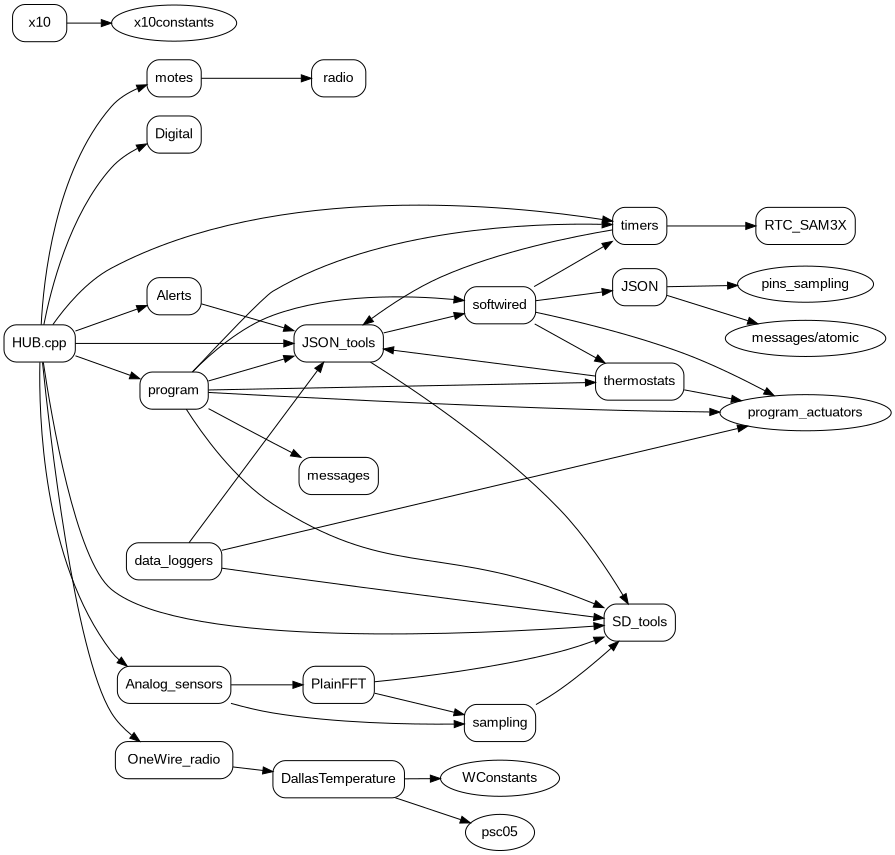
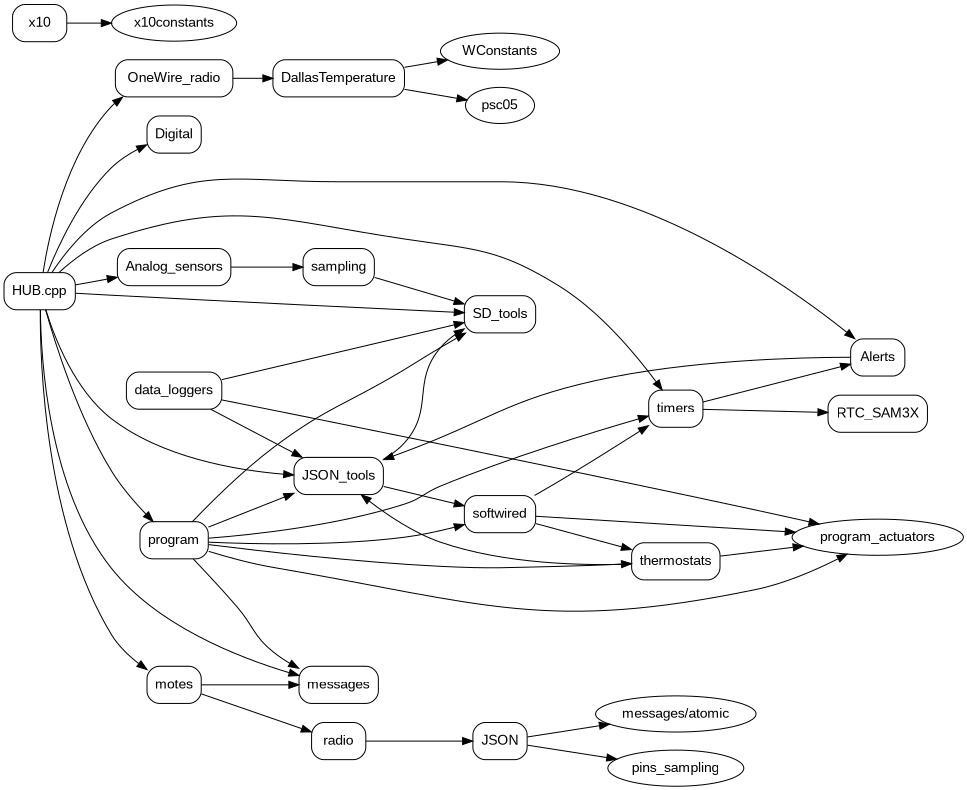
(486, 260) -> (772, 384)
(569, 296) -> (414, 741)
none -> (94, 542)
none -> (245, 685)
(339, 685) -> none
